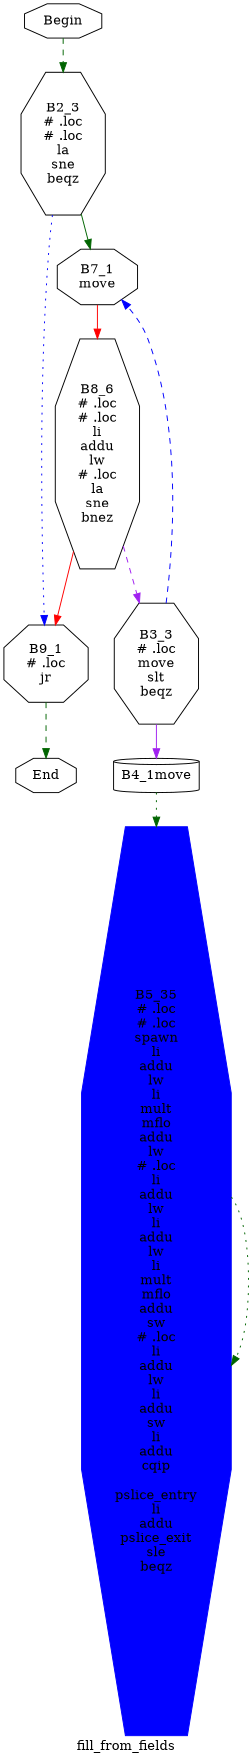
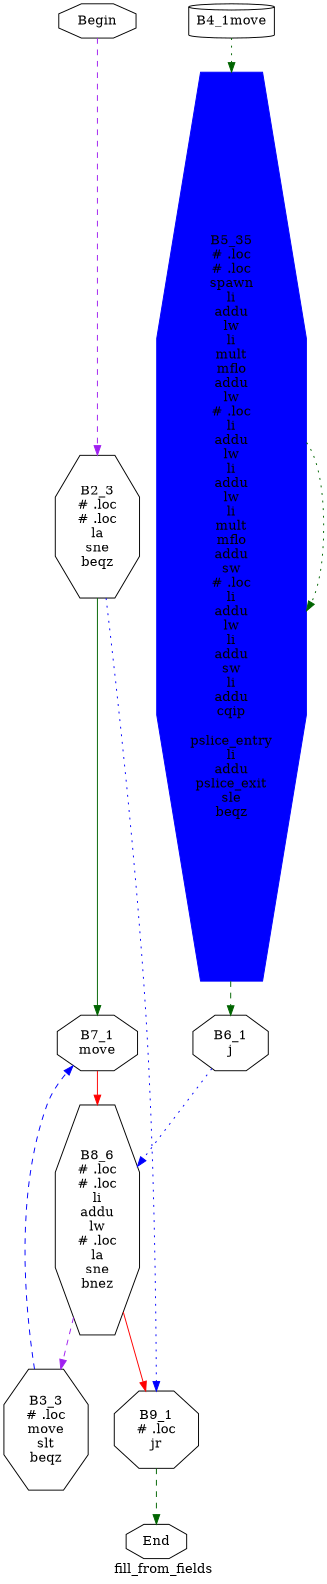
(63, 50) -> (97, 242)
(156, 736) -> none
none -> (231, 1043)
